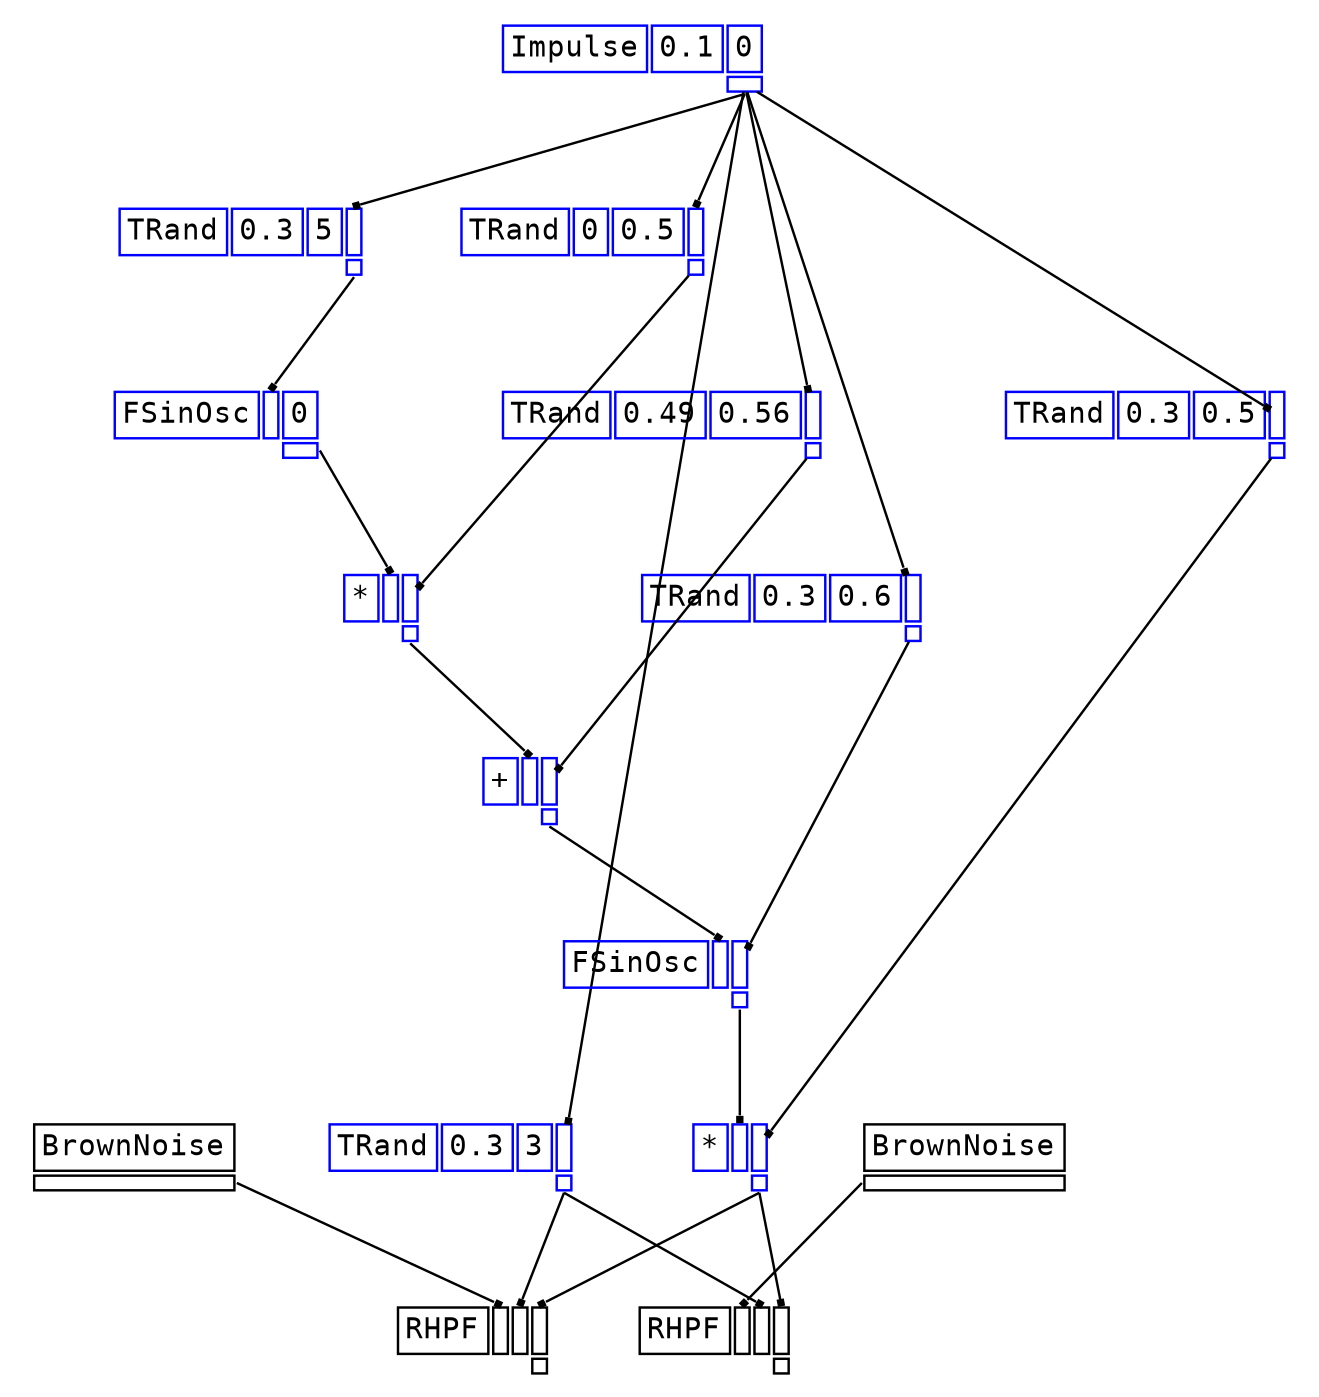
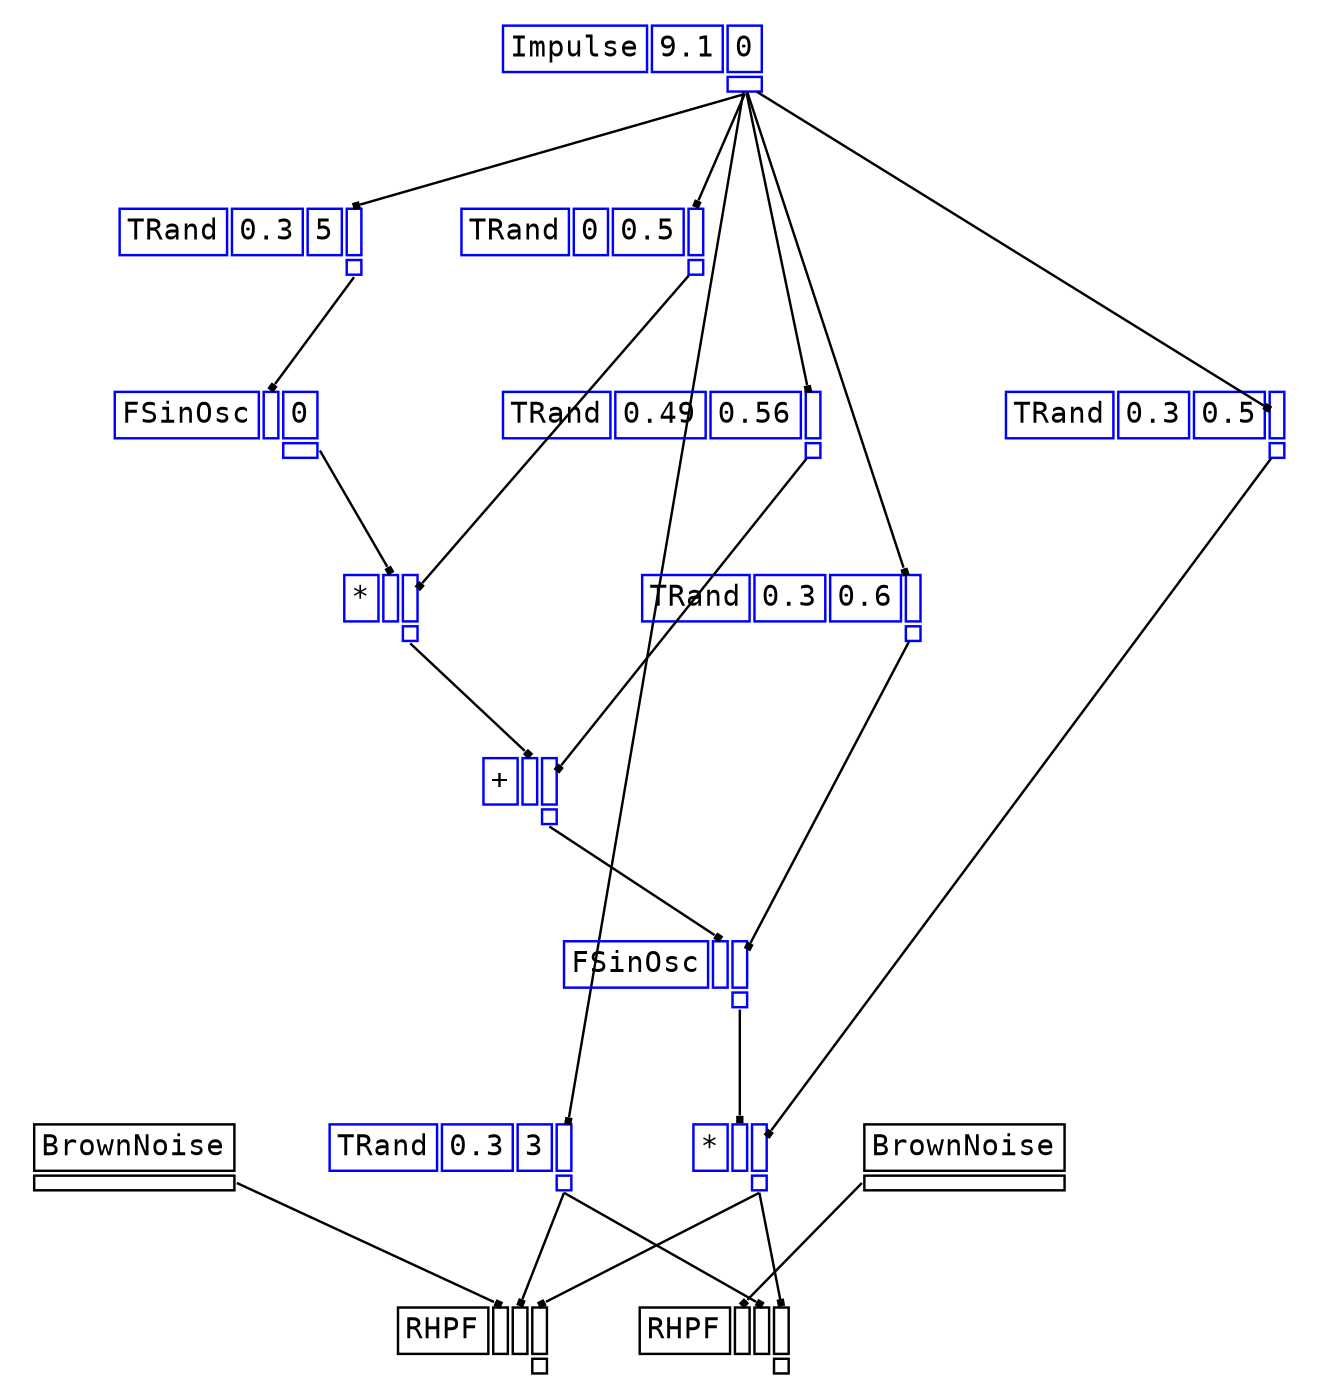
(687, 48) -> (687, 48)
